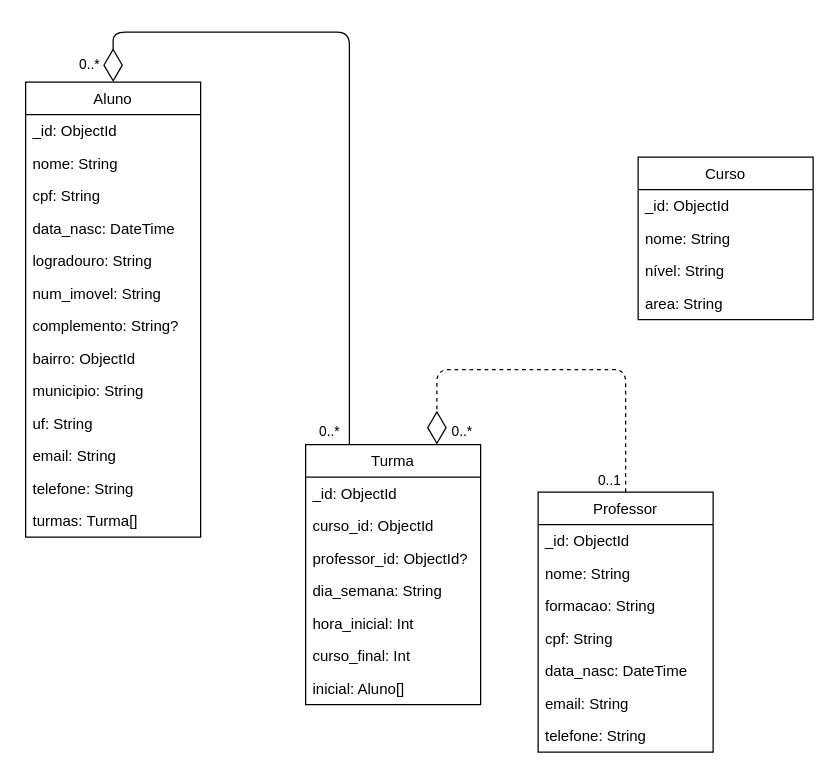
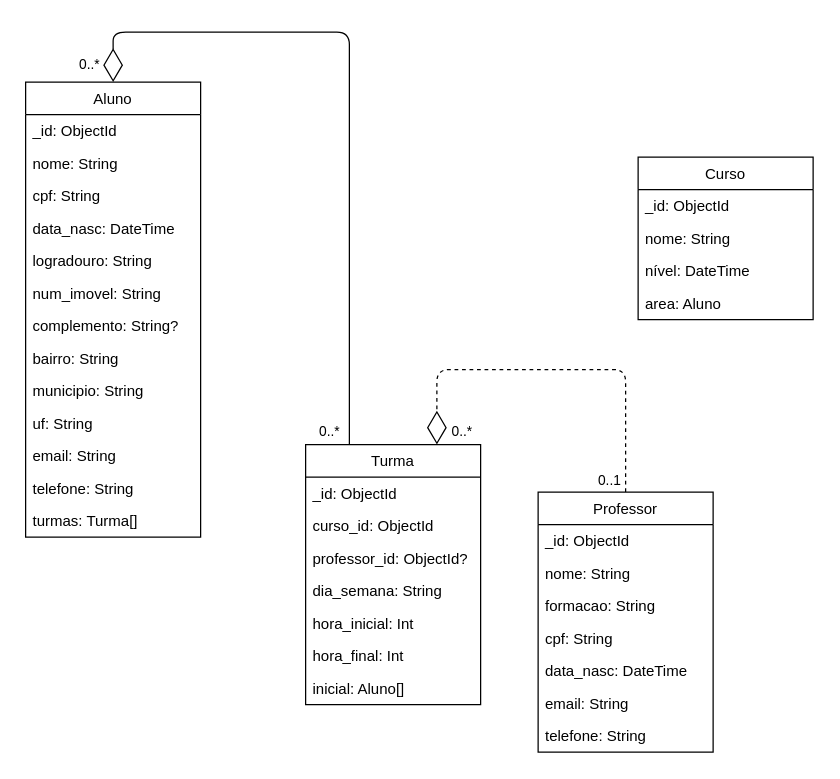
(692, 271) -> (700, 271)
(690, 304) -> (685, 304)
(94, 359) -> (84, 359)
(372, 656) -> (368, 656)
